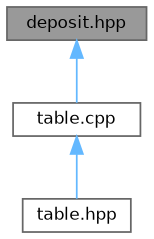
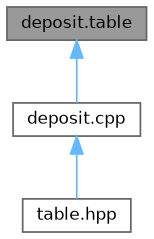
(77, 24) -> (77, 24)
(77, 119) -> (77, 119)
